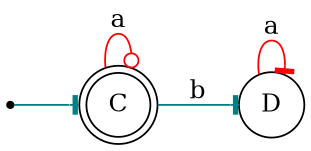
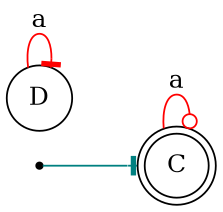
(194, 105) -> none
